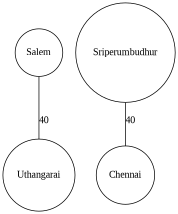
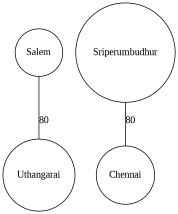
(44, 121) -> (44, 121)
(131, 121) -> (131, 121)
